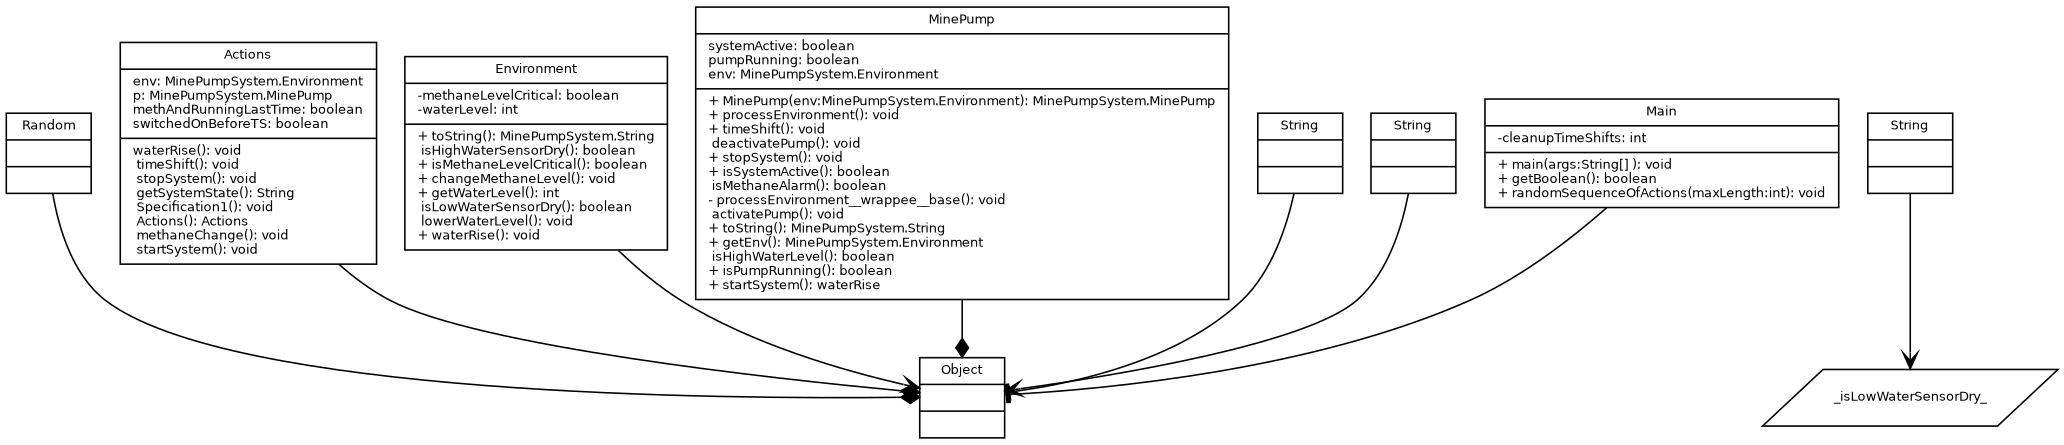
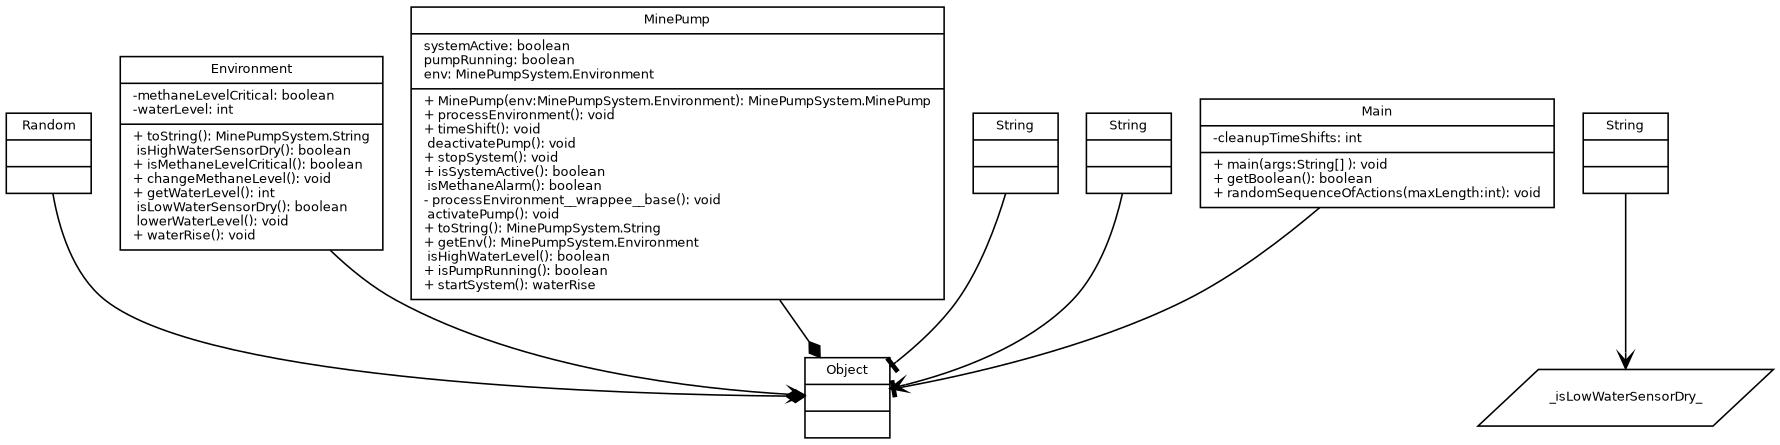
(248, 153) -> none
